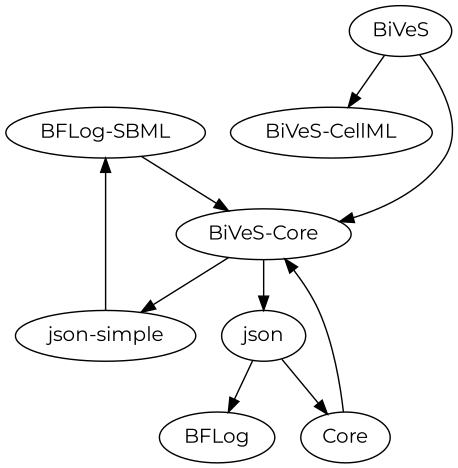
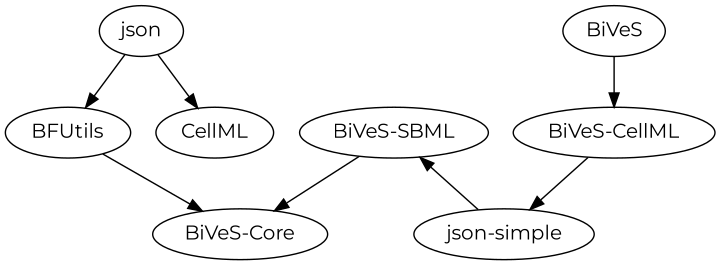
(106, 133) -> (394, 133)
(445, 157) -> none
(264, 278) -> none
(191, 281) -> (564, 179)
(217, 437) -> (215, 133)
(345, 437) -> (68, 133)
